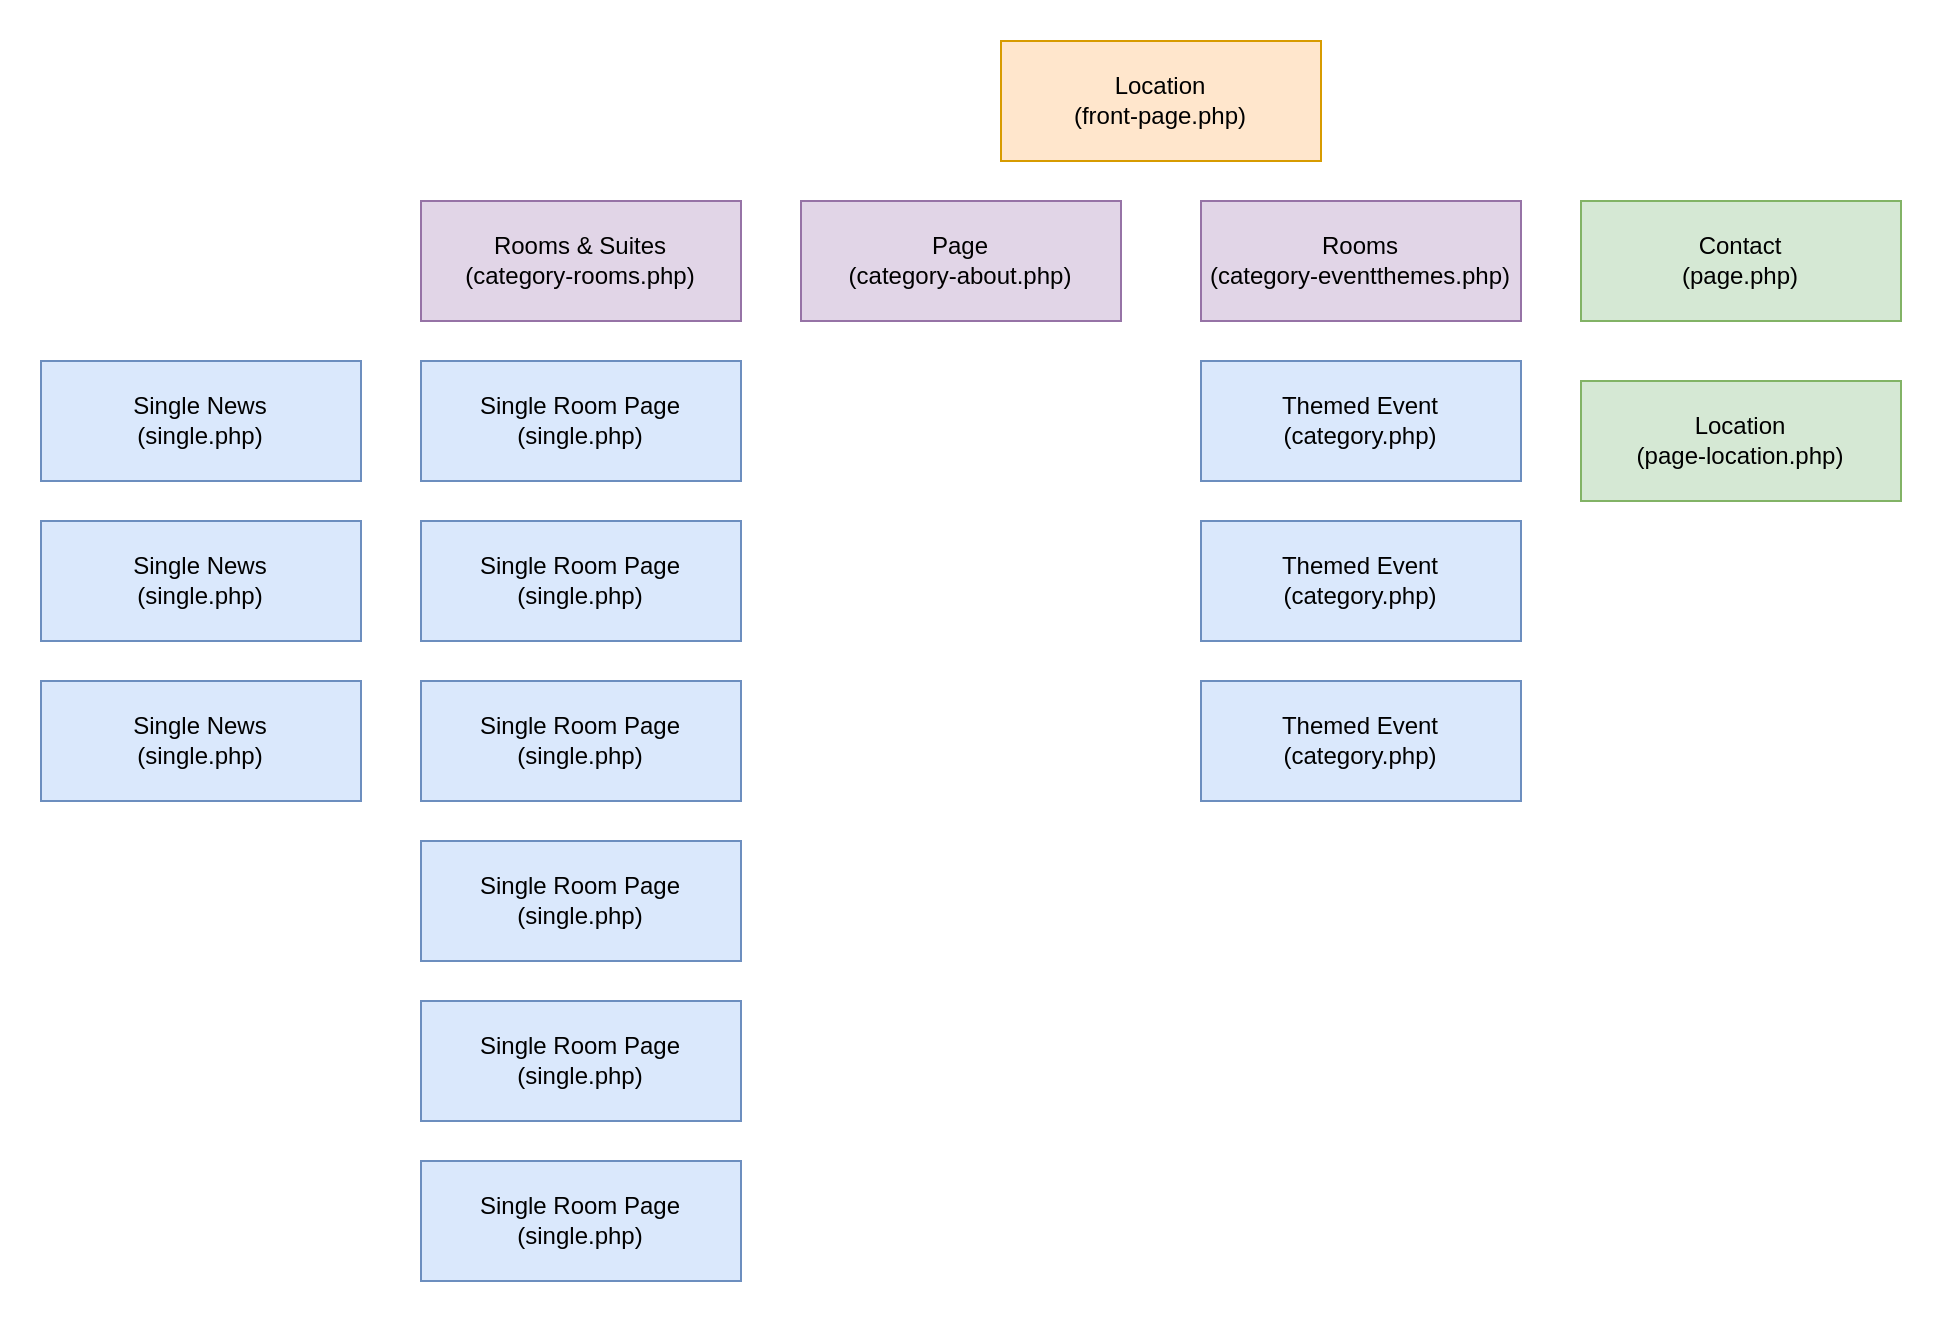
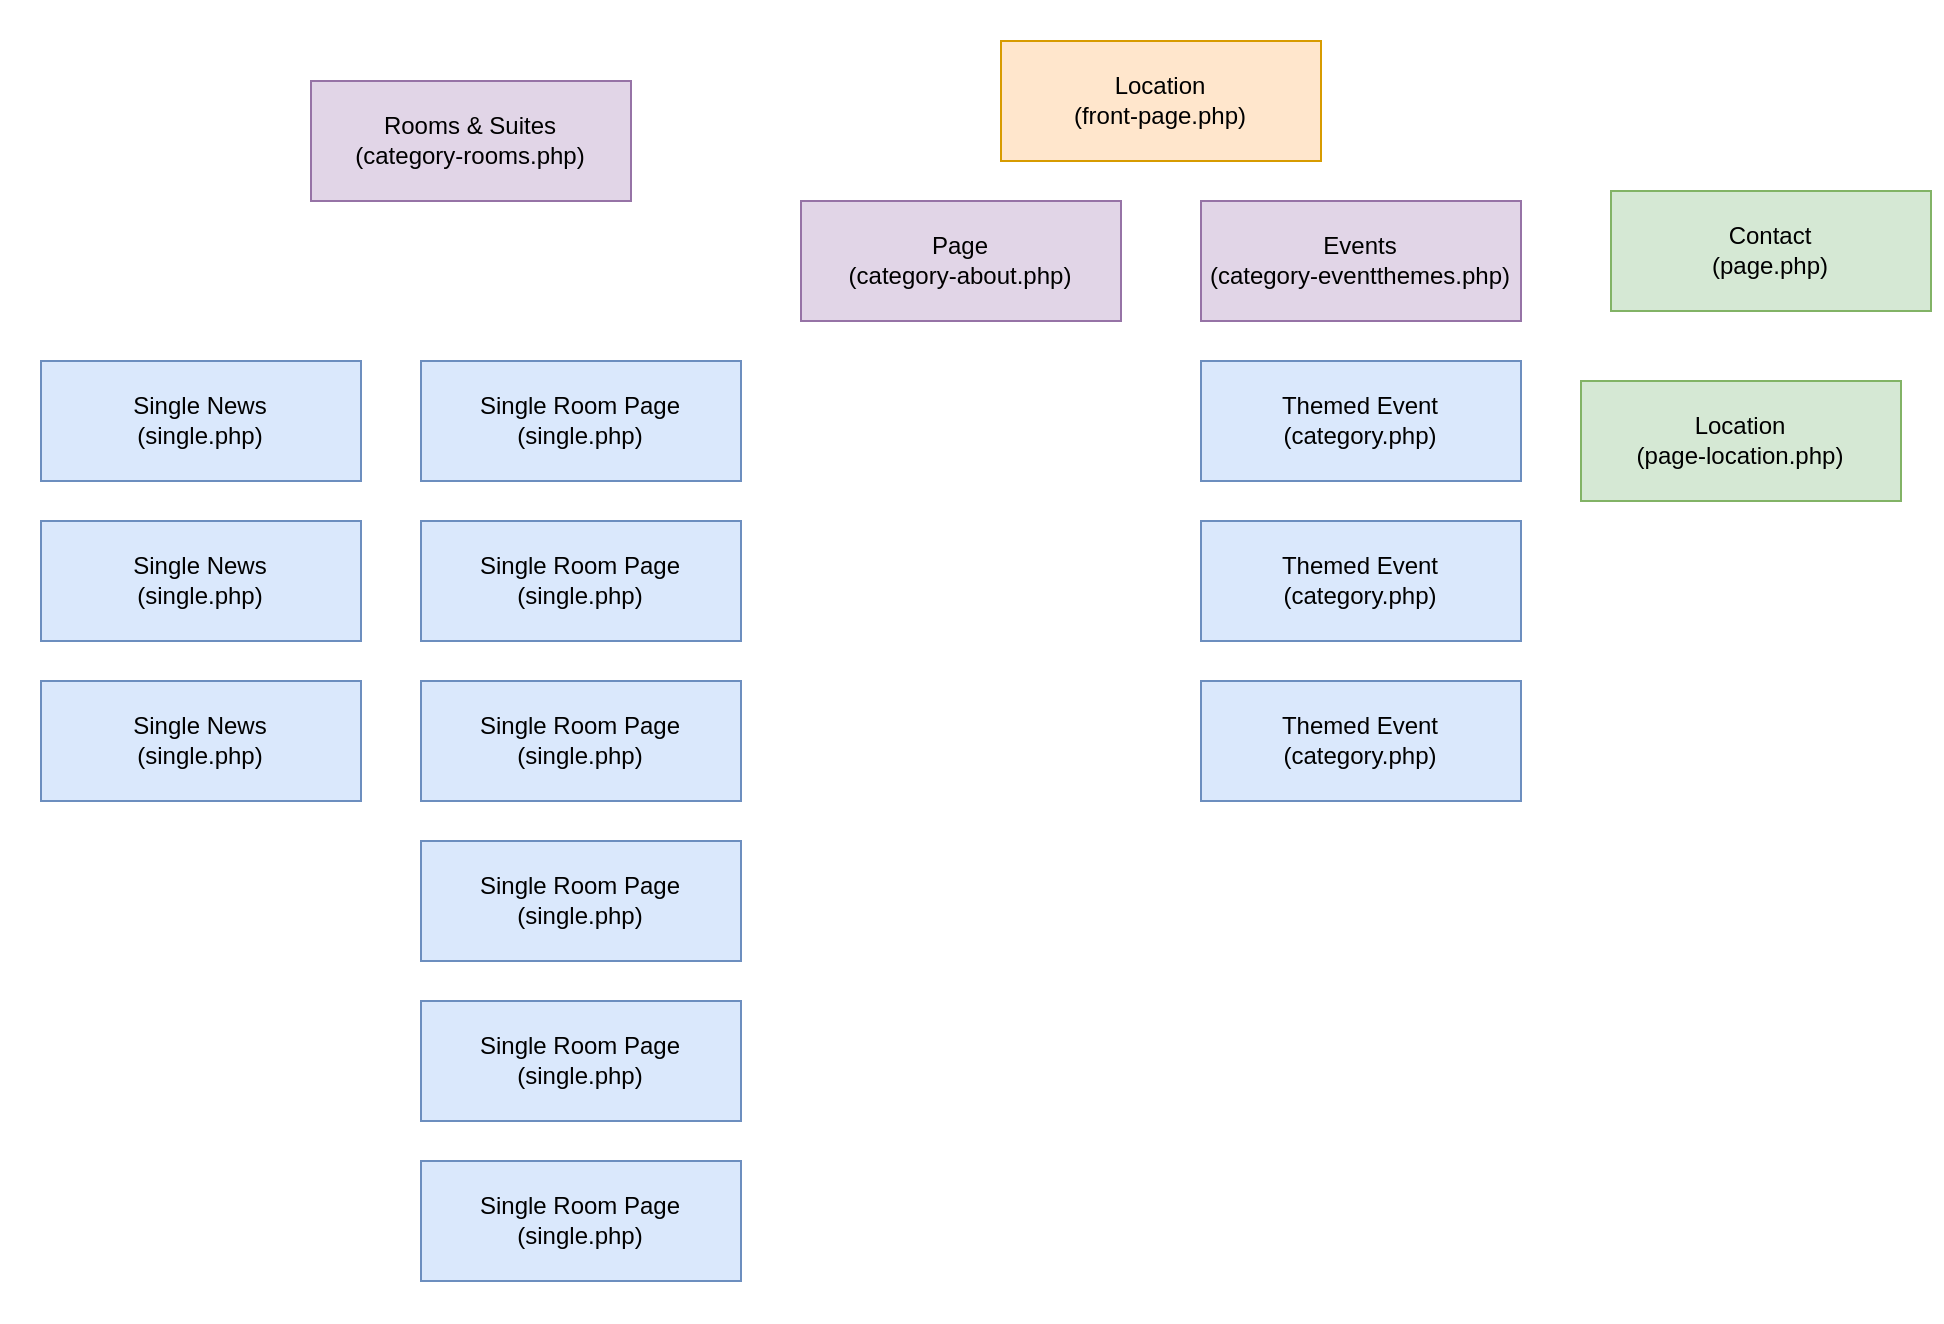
(581, 261) -> (471, 141)
(1361, 261) -> (1361, 261)
(1741, 261) -> (1771, 251)
